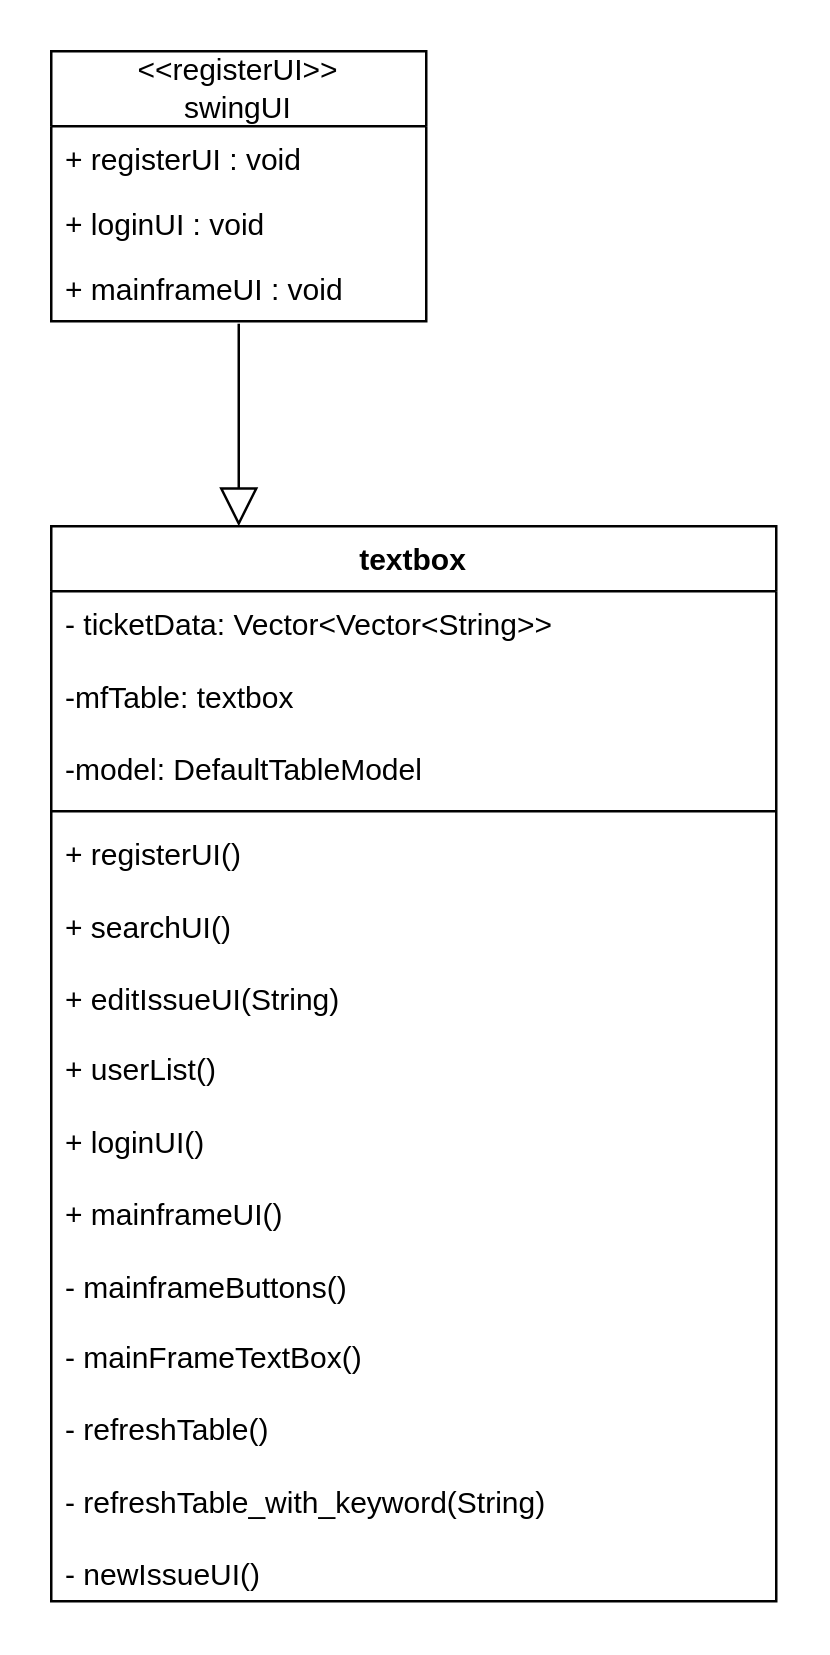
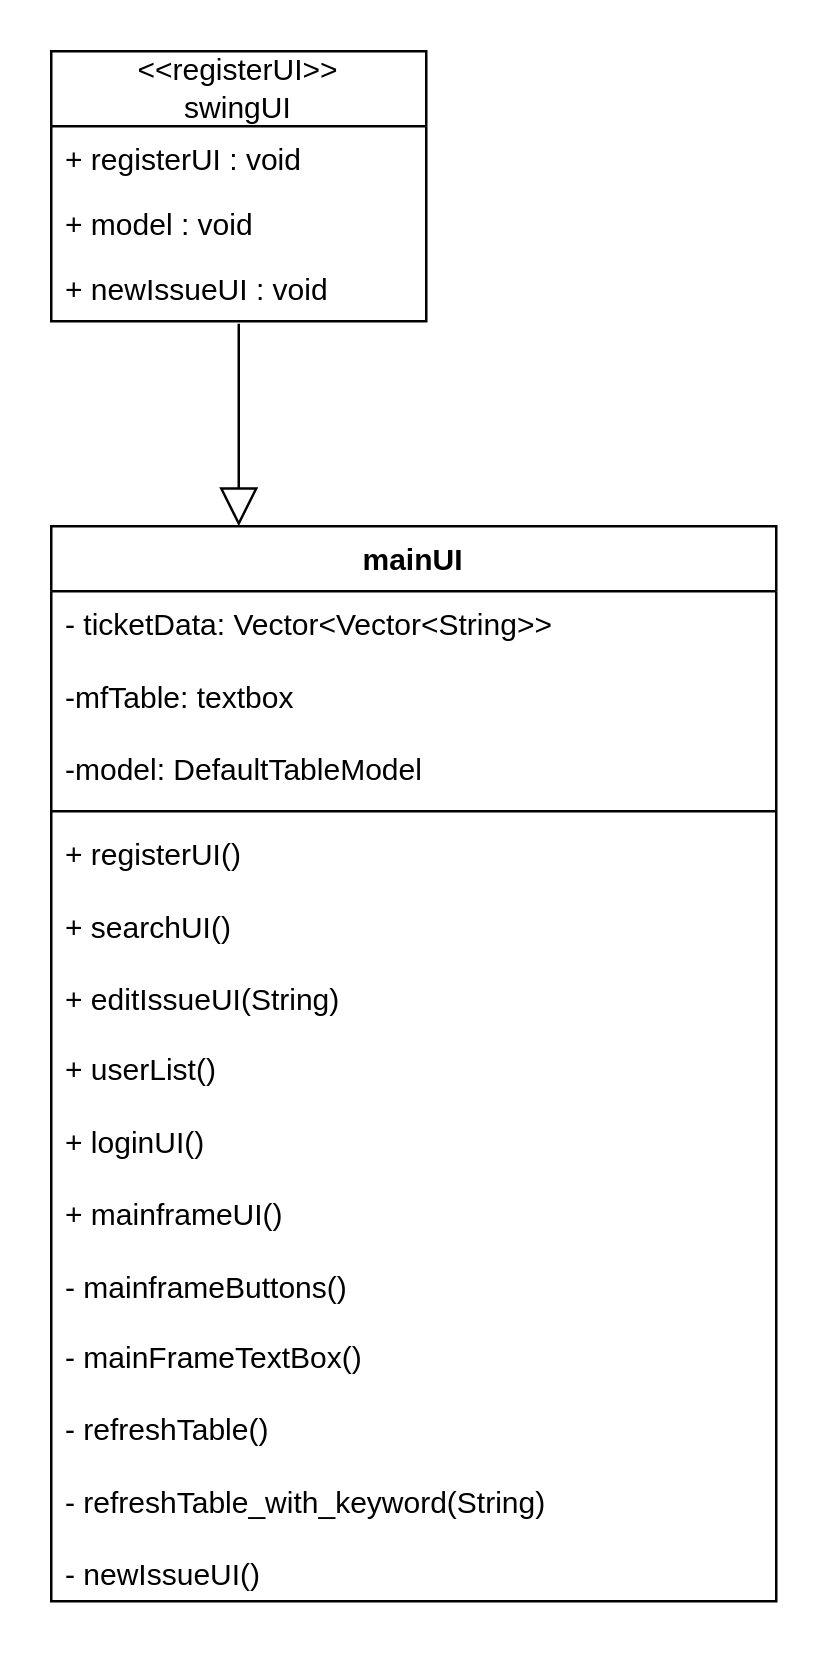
(173, 227) -> (160, 227)
(211, 292) -> (206, 292)
(414, 562) -> (414, 562)
